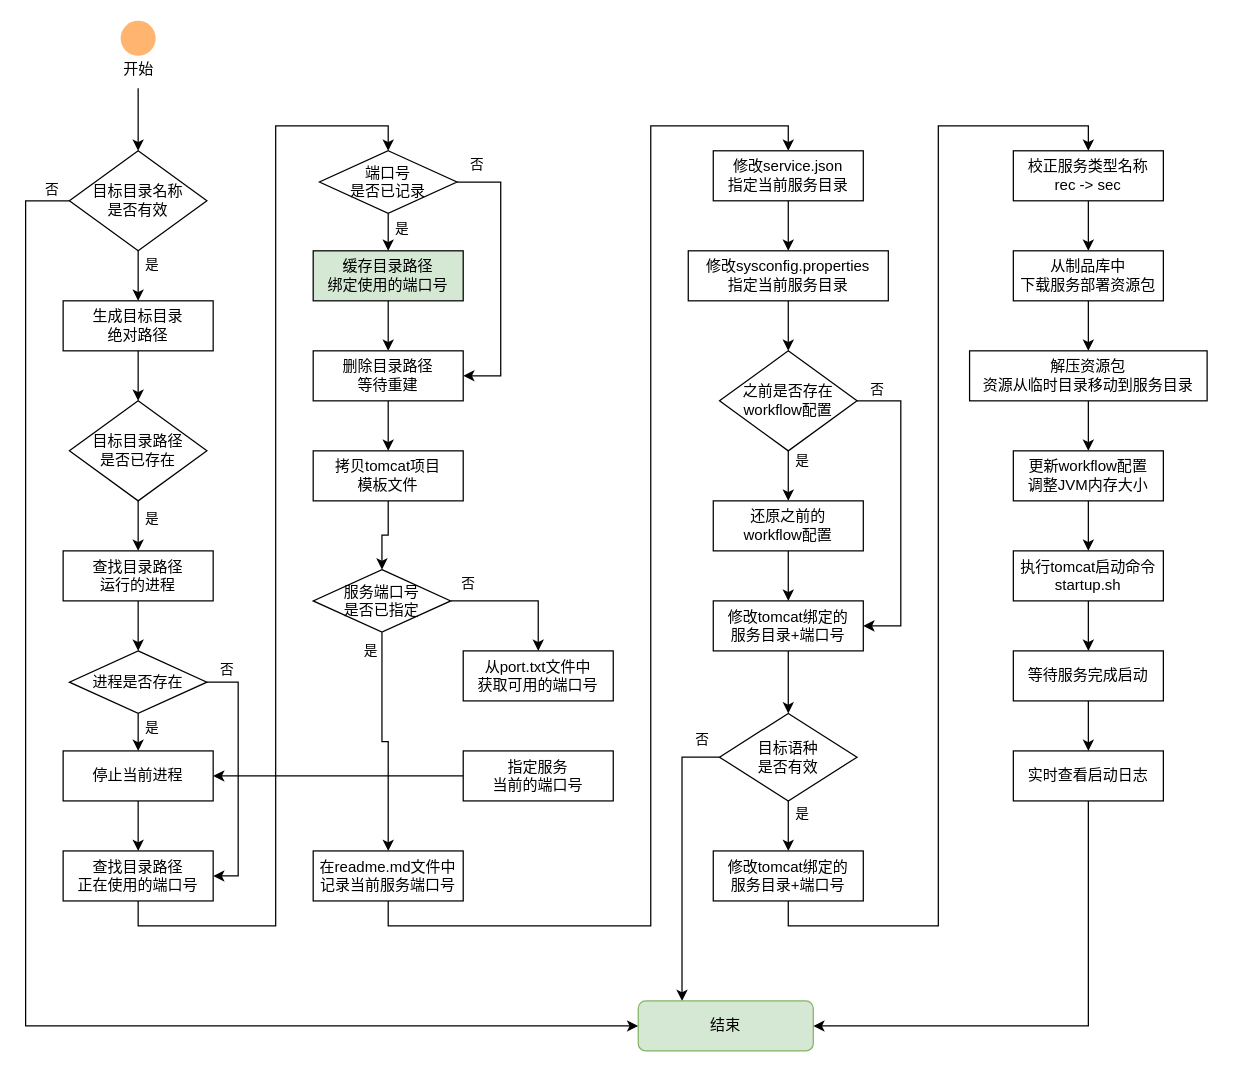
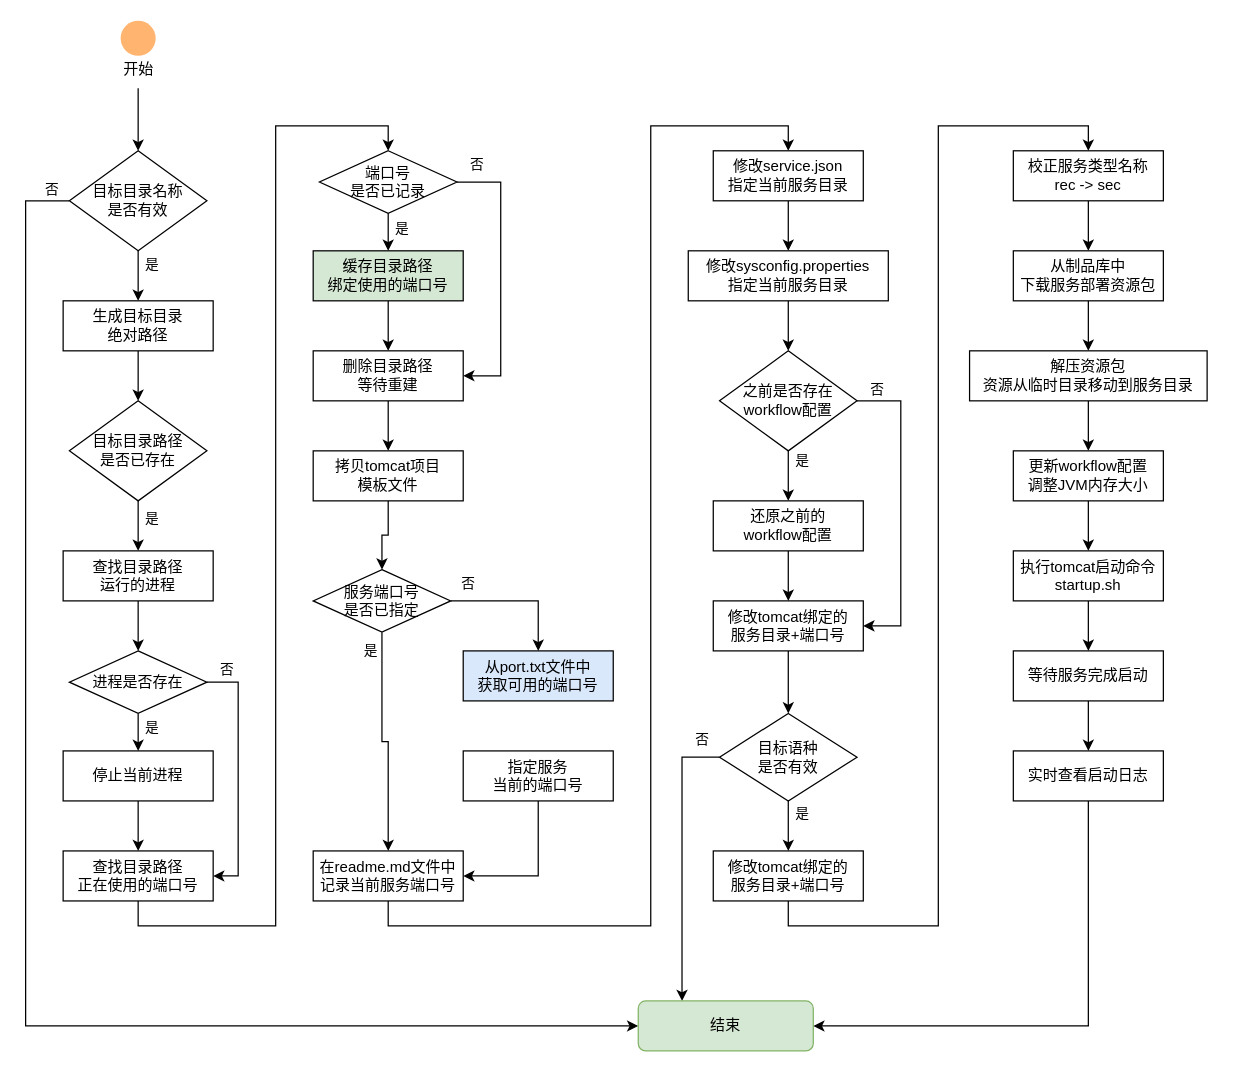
(538, 676) -> (538, 676)
(342, 776) -> (538, 872)
